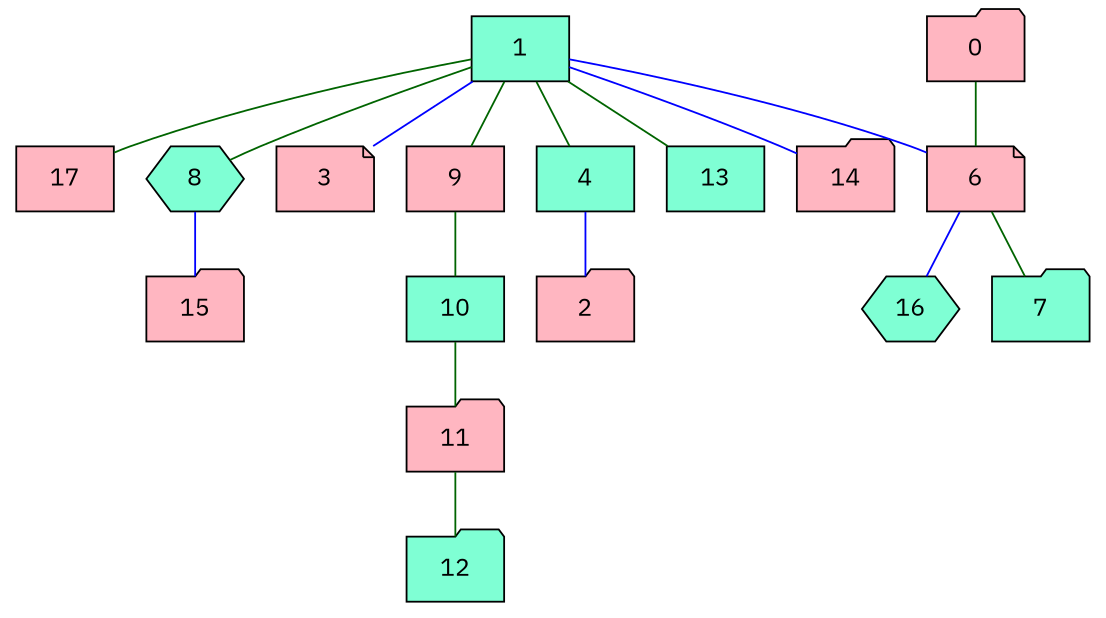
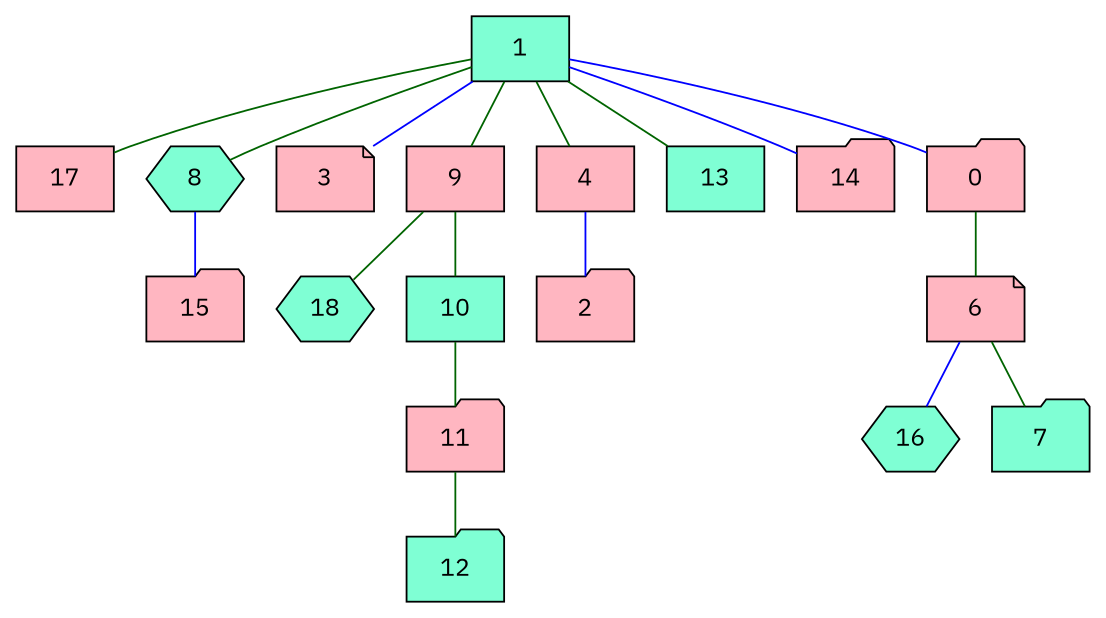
(750, 99) -> (750, 99)
(585, 179) -> (585, 179)
none -> (325, 309)
